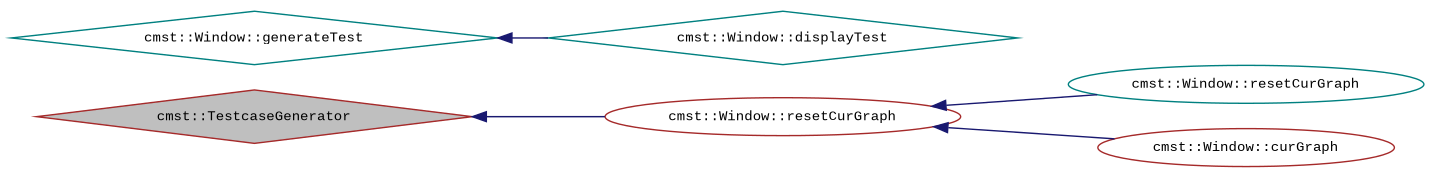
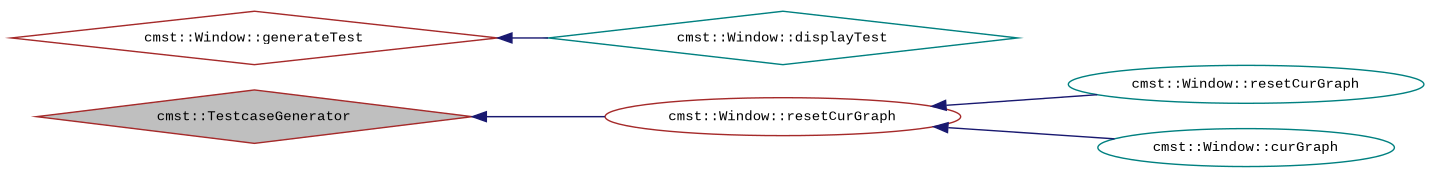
(254, 38) -> (254, 38)
(1246, 148) -> (1246, 148)
